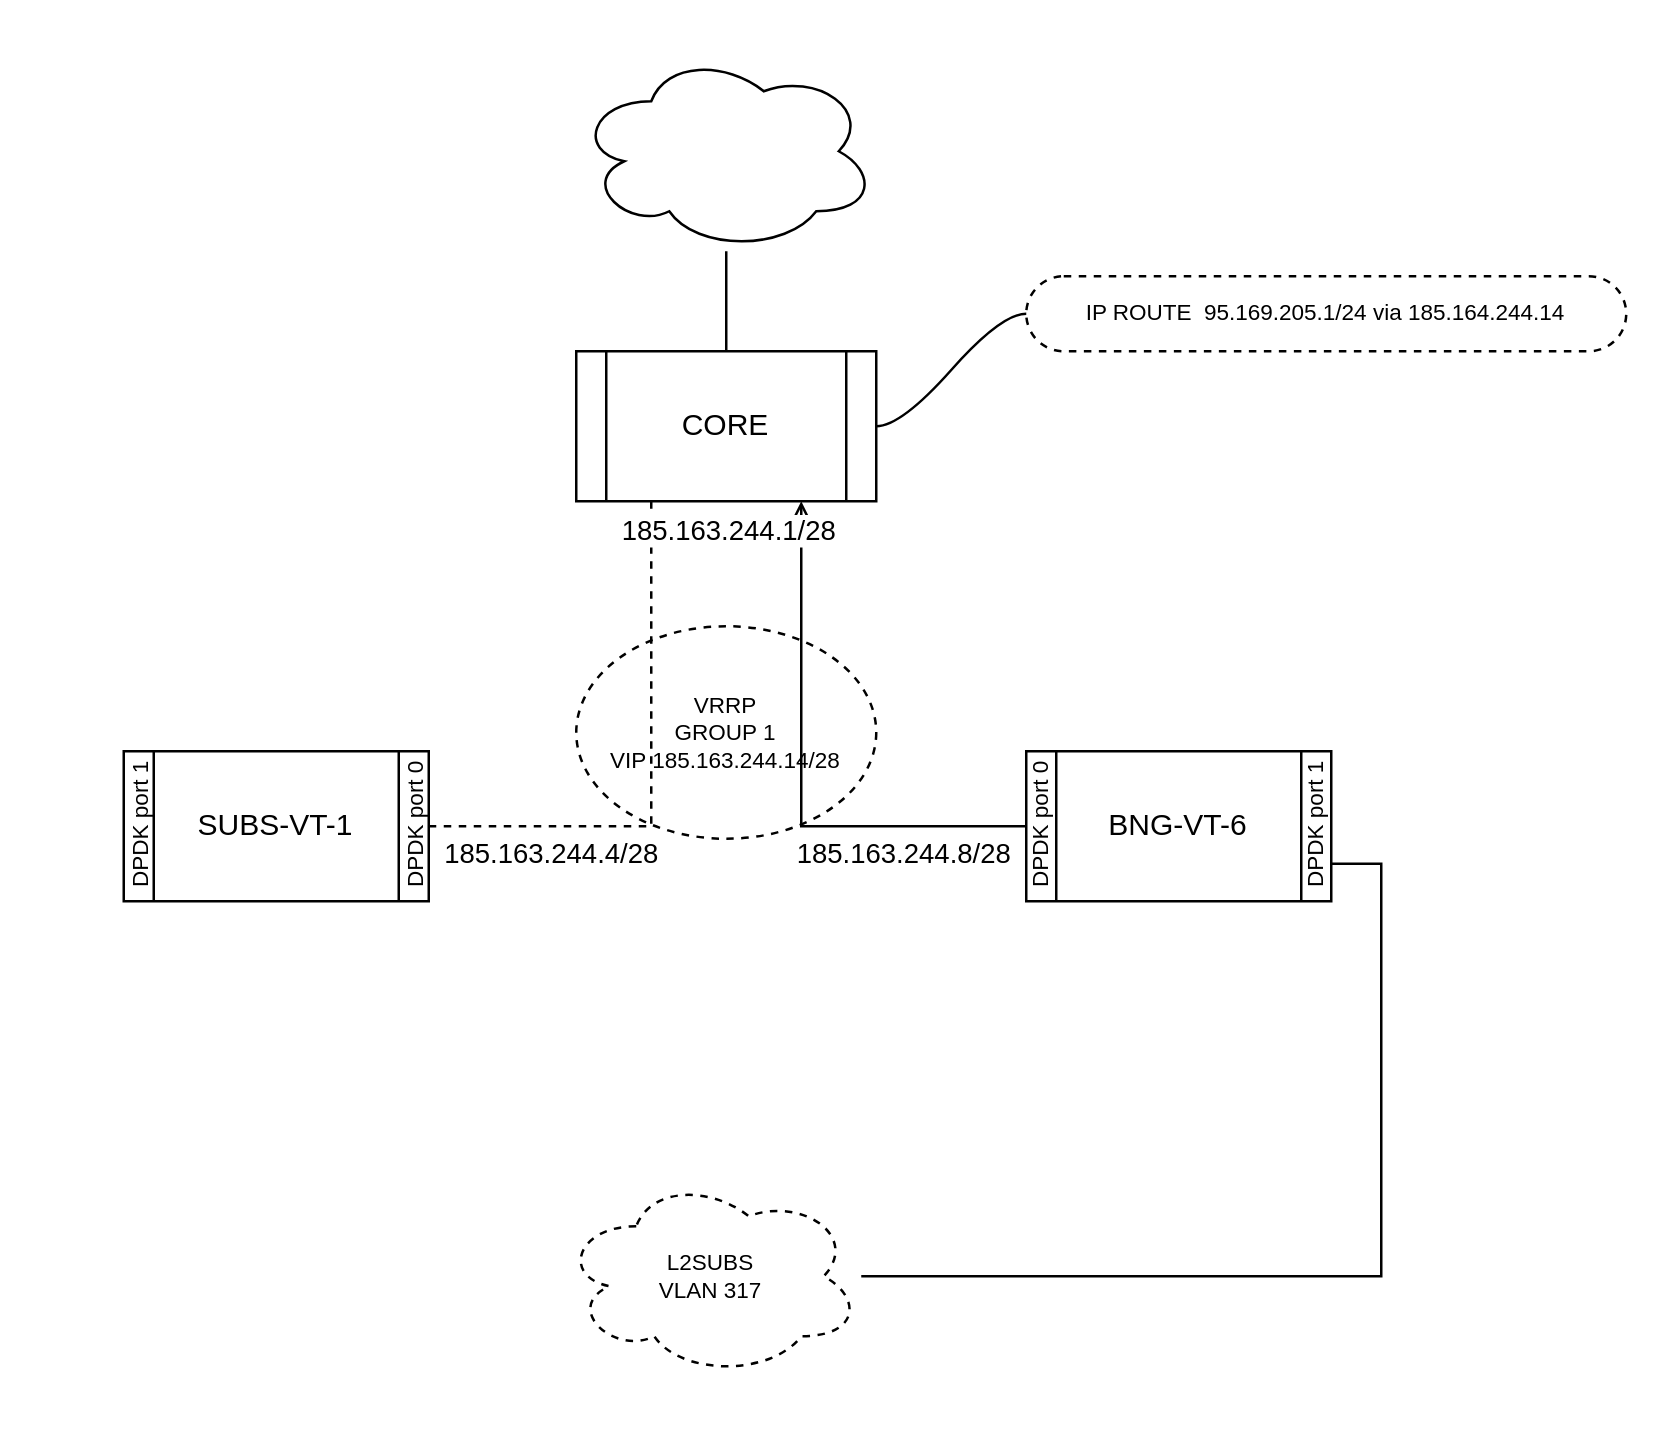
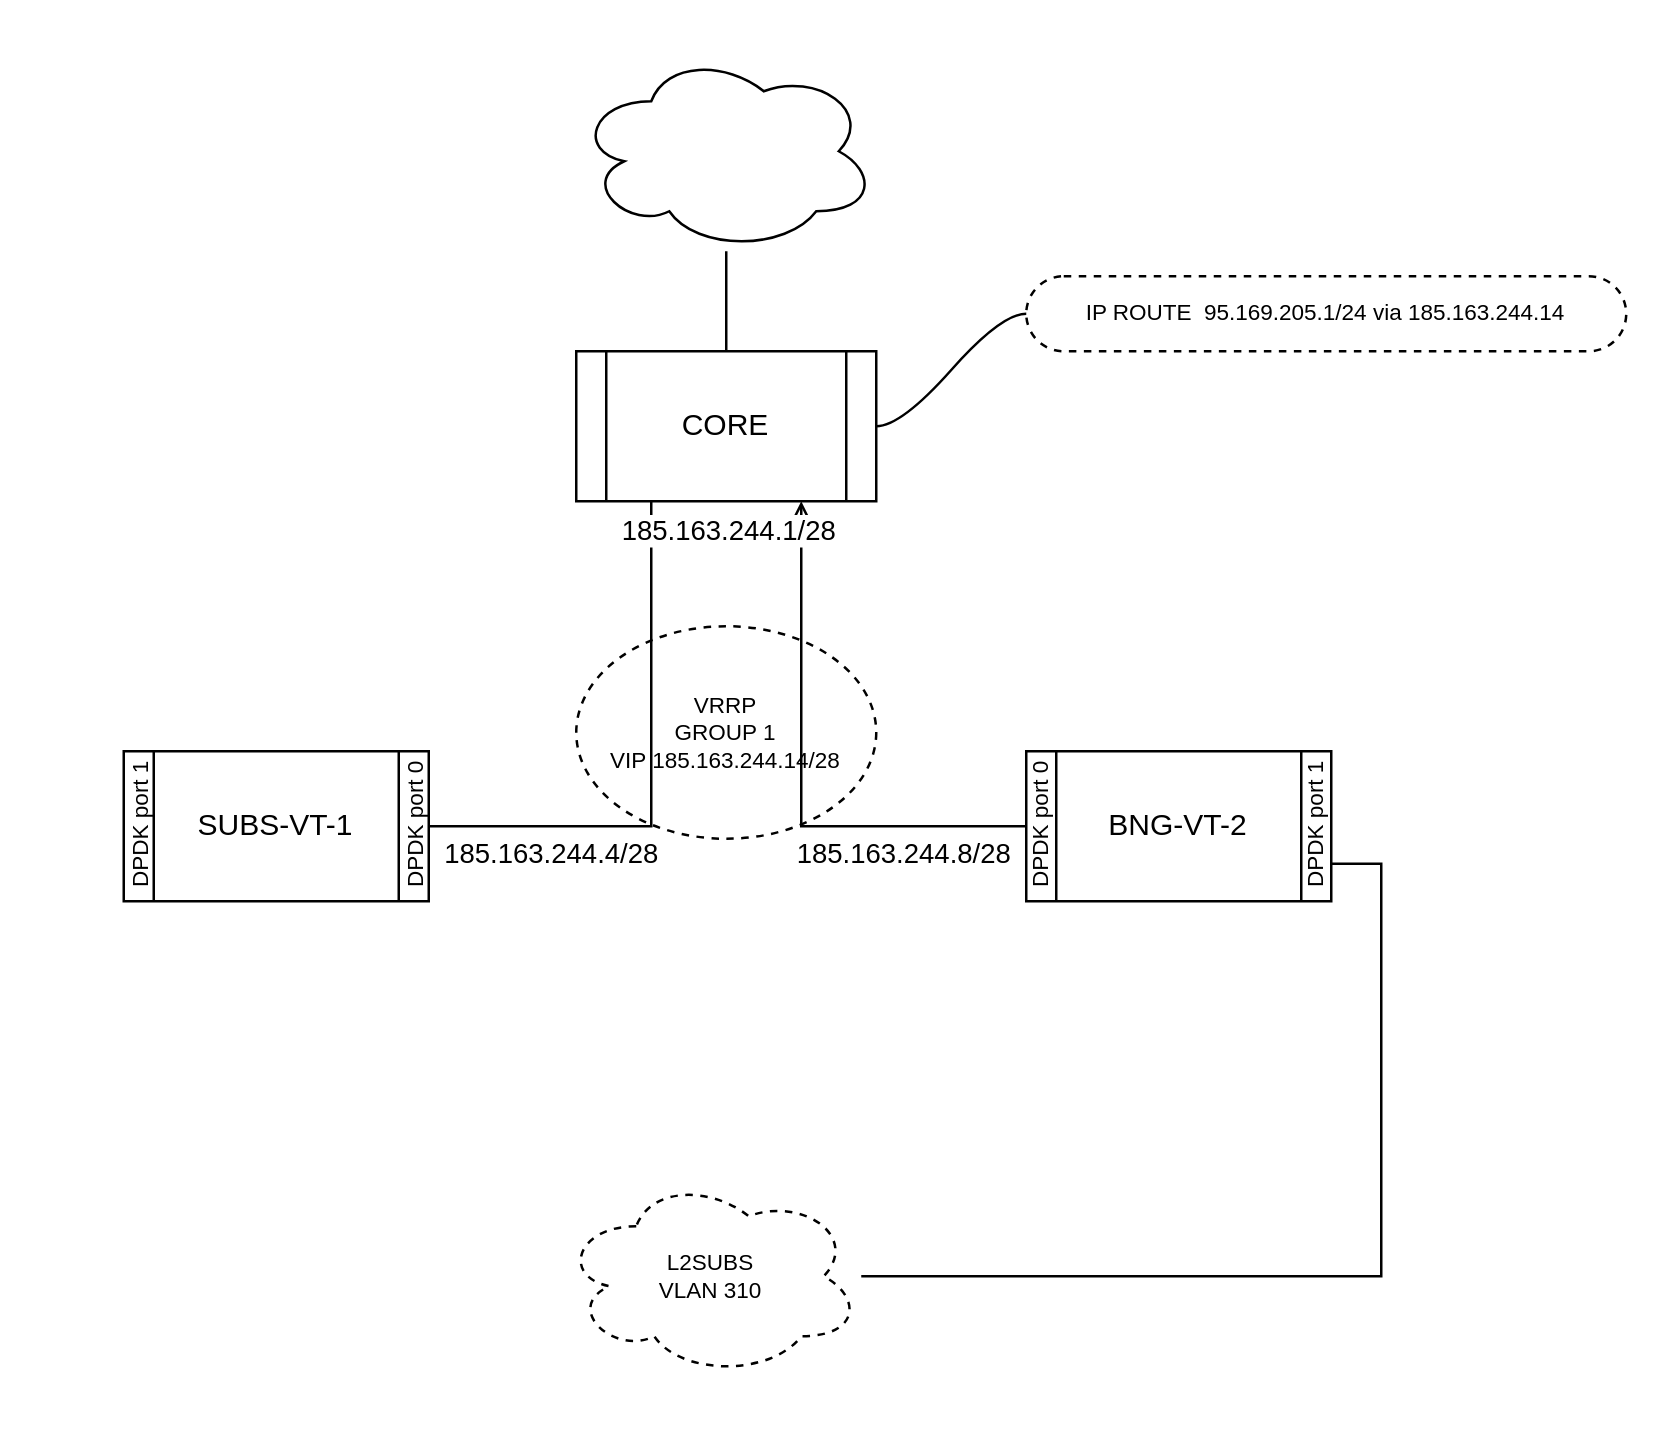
(1326, 314) -> (1326, 314)
(651, 798) -> (651, 798)
(1179, 826) -> (1179, 826)
(711, 1276) -> (711, 1276)
